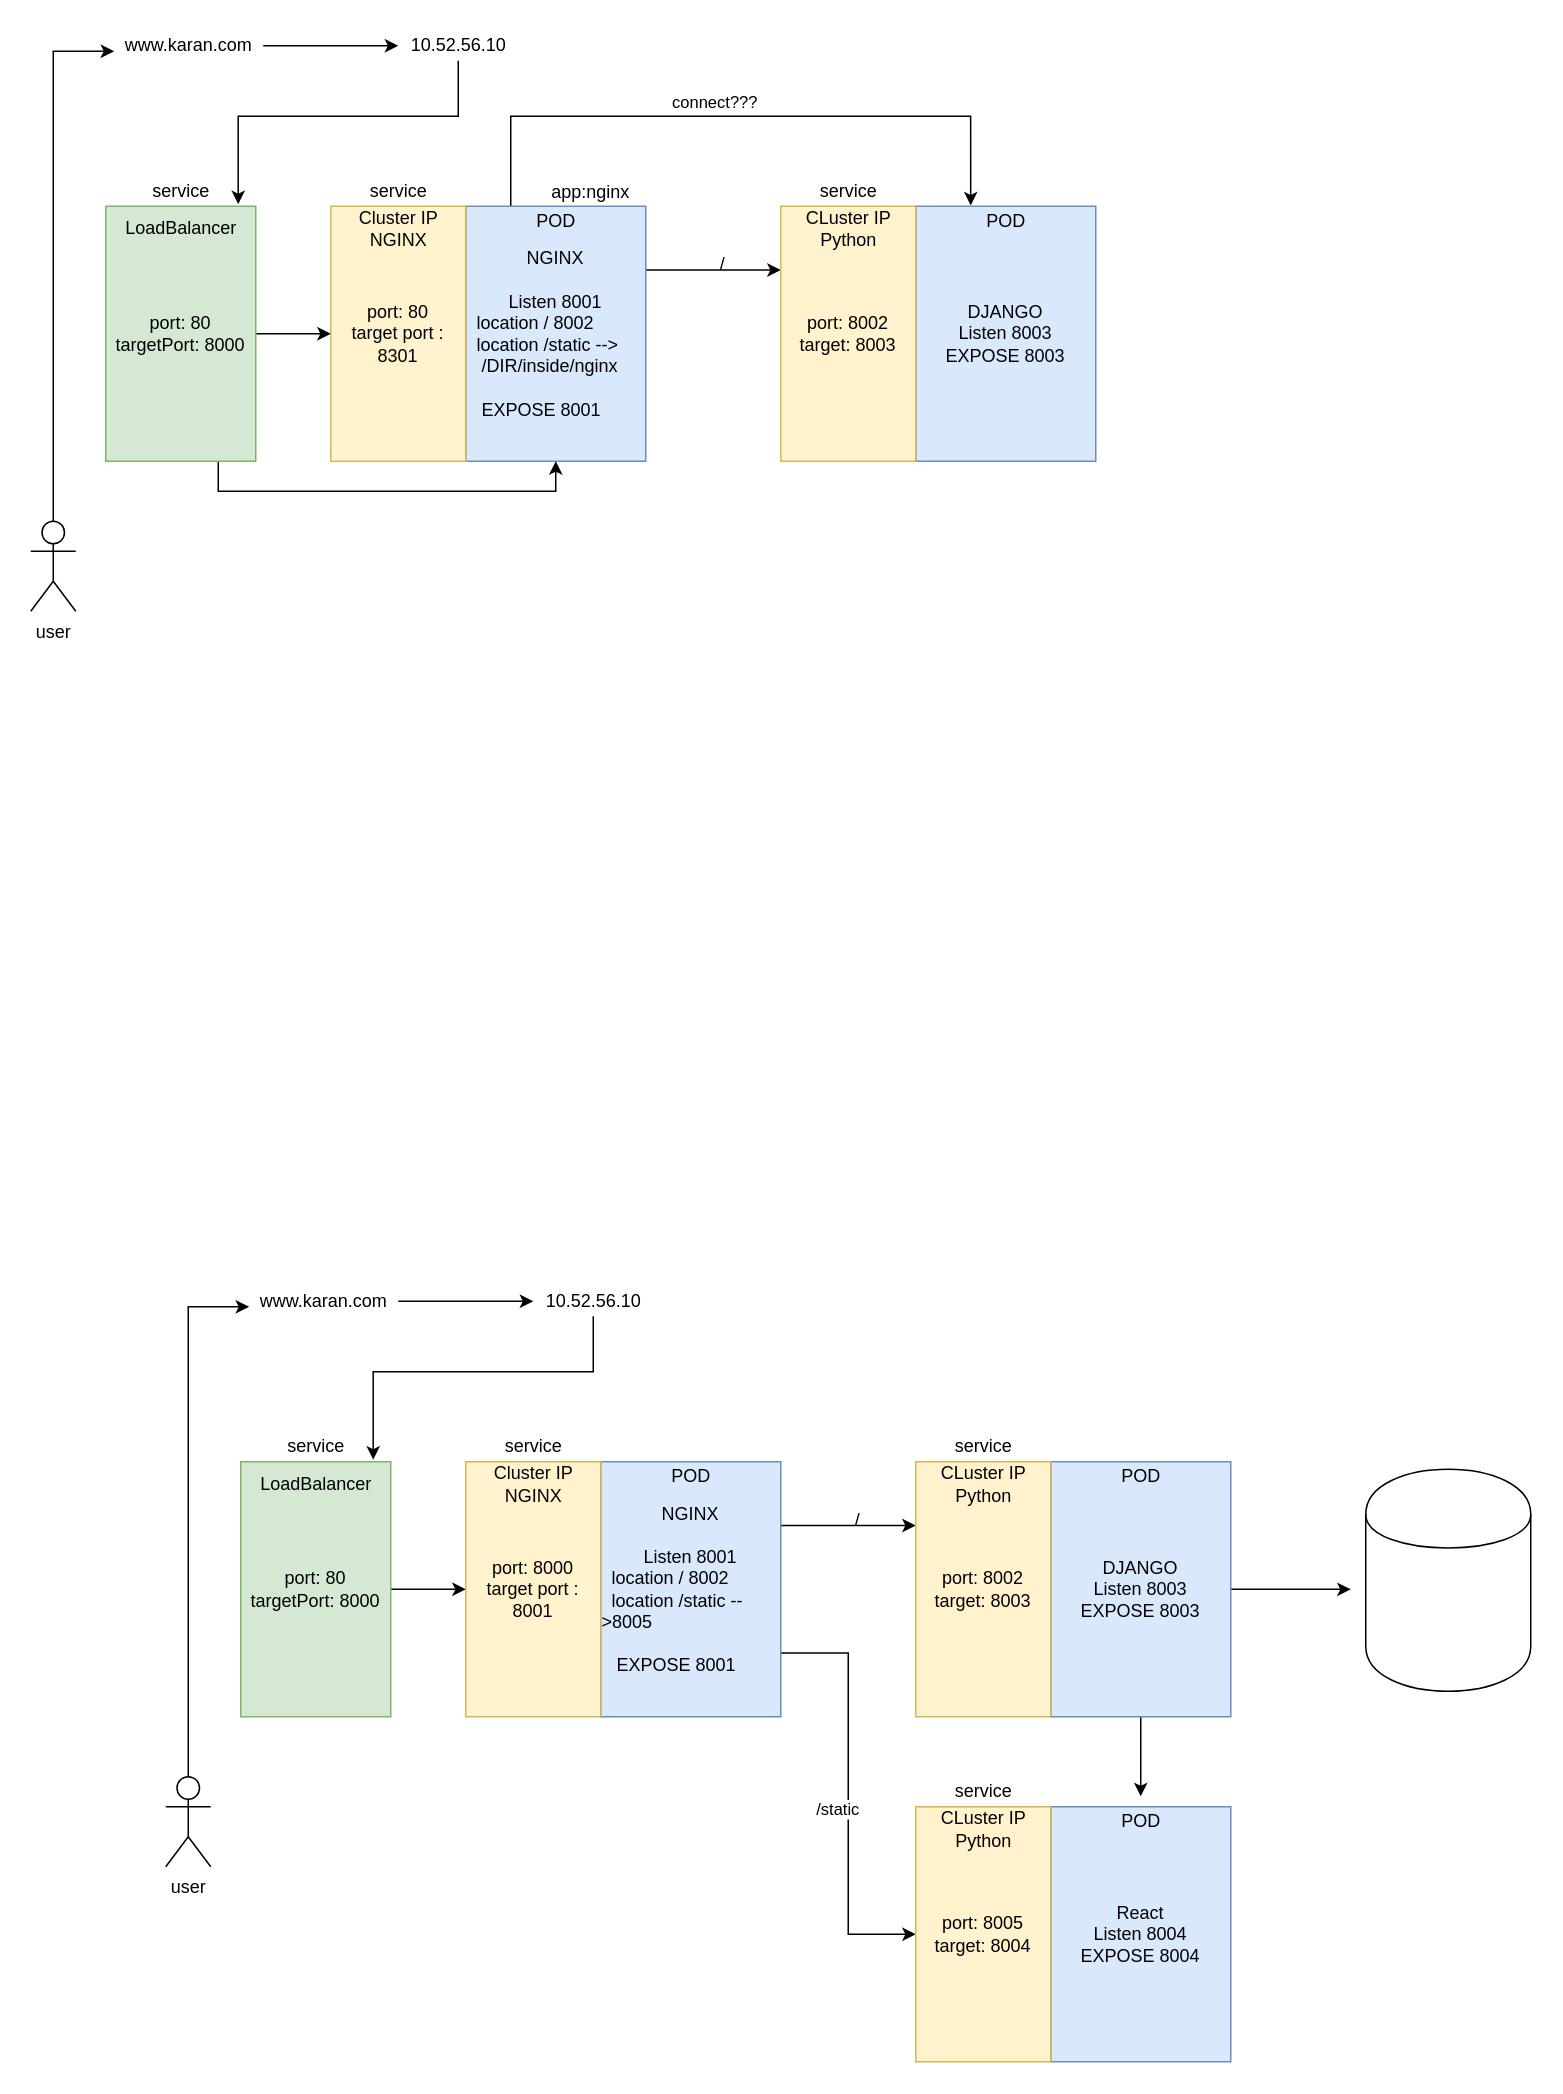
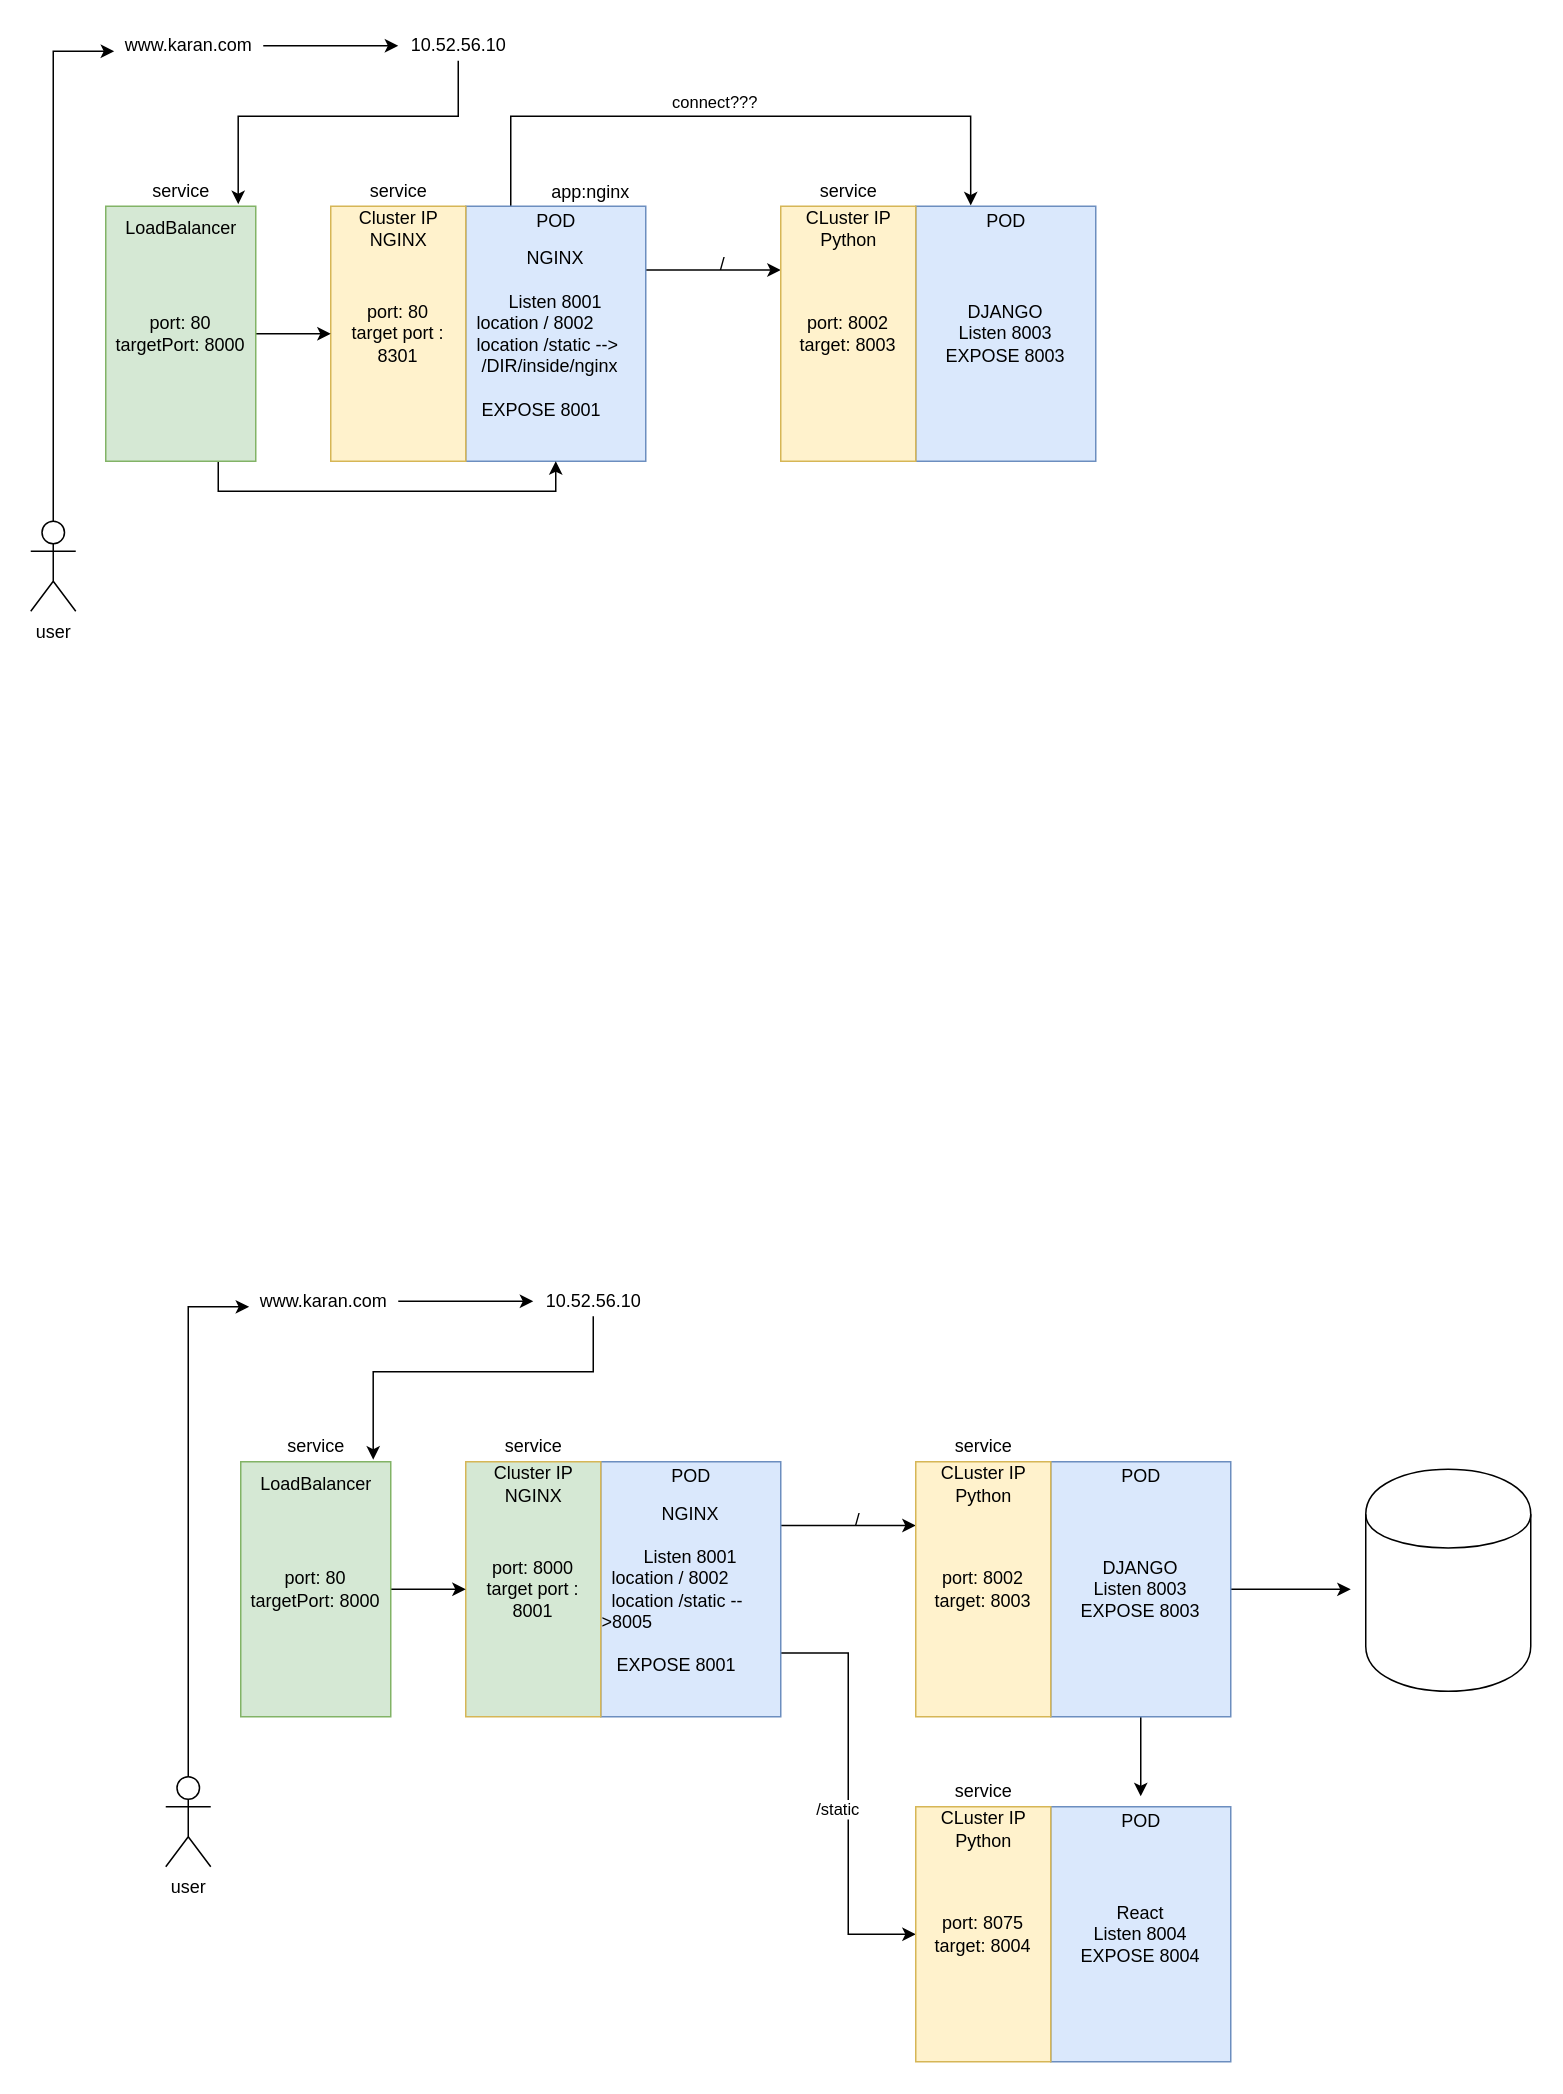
(533, 1589) -> (533, 1589)
(983, 1934) -> (983, 1934)
